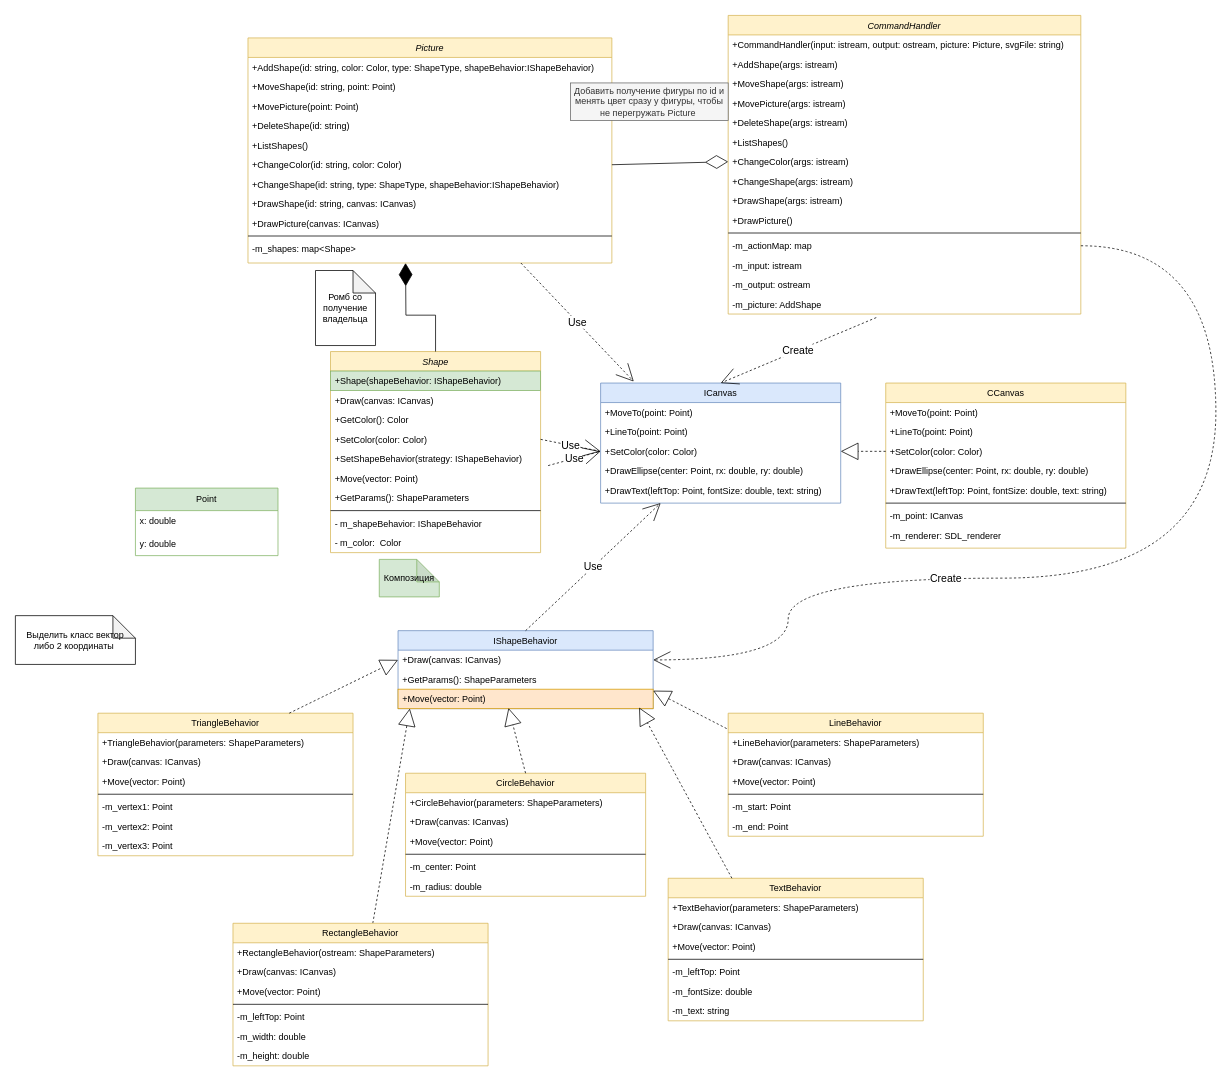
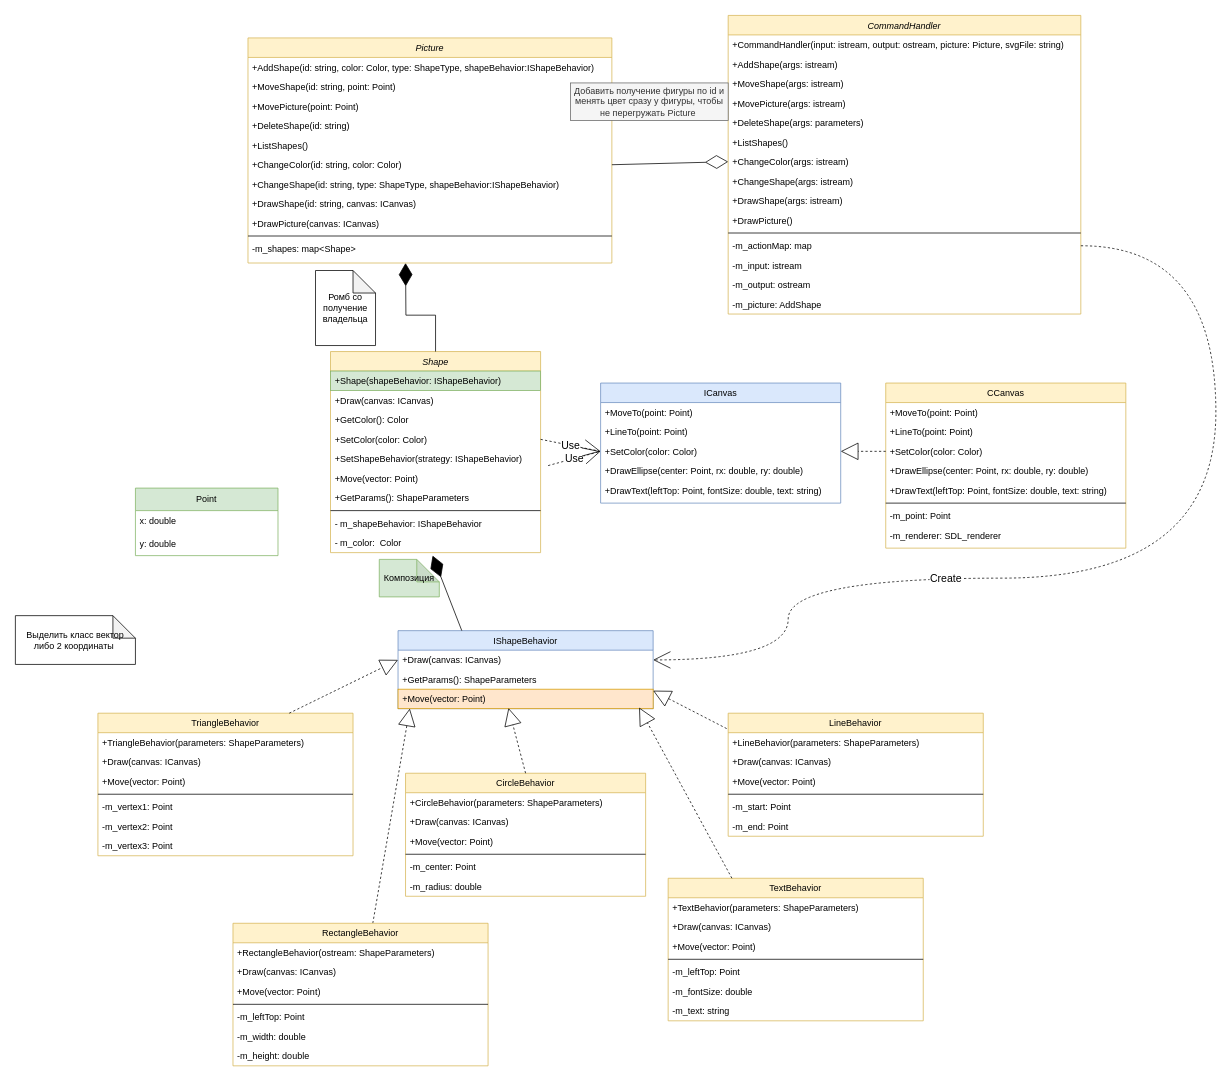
(795, 123) -> (804, 123)
(591, 337) -> none
(799, 350) -> none
(650, 512) -> none
(929, 516) -> (923, 516)
none -> (451, 604)
